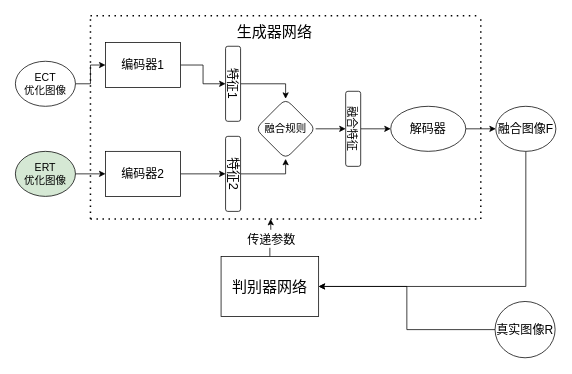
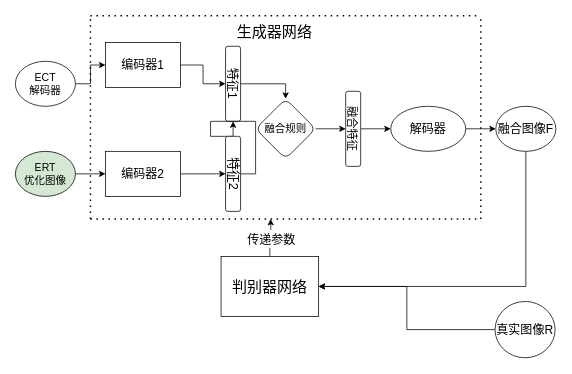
(45, 84) -> (45, 84)
(285, 170) -> (244, 121)
